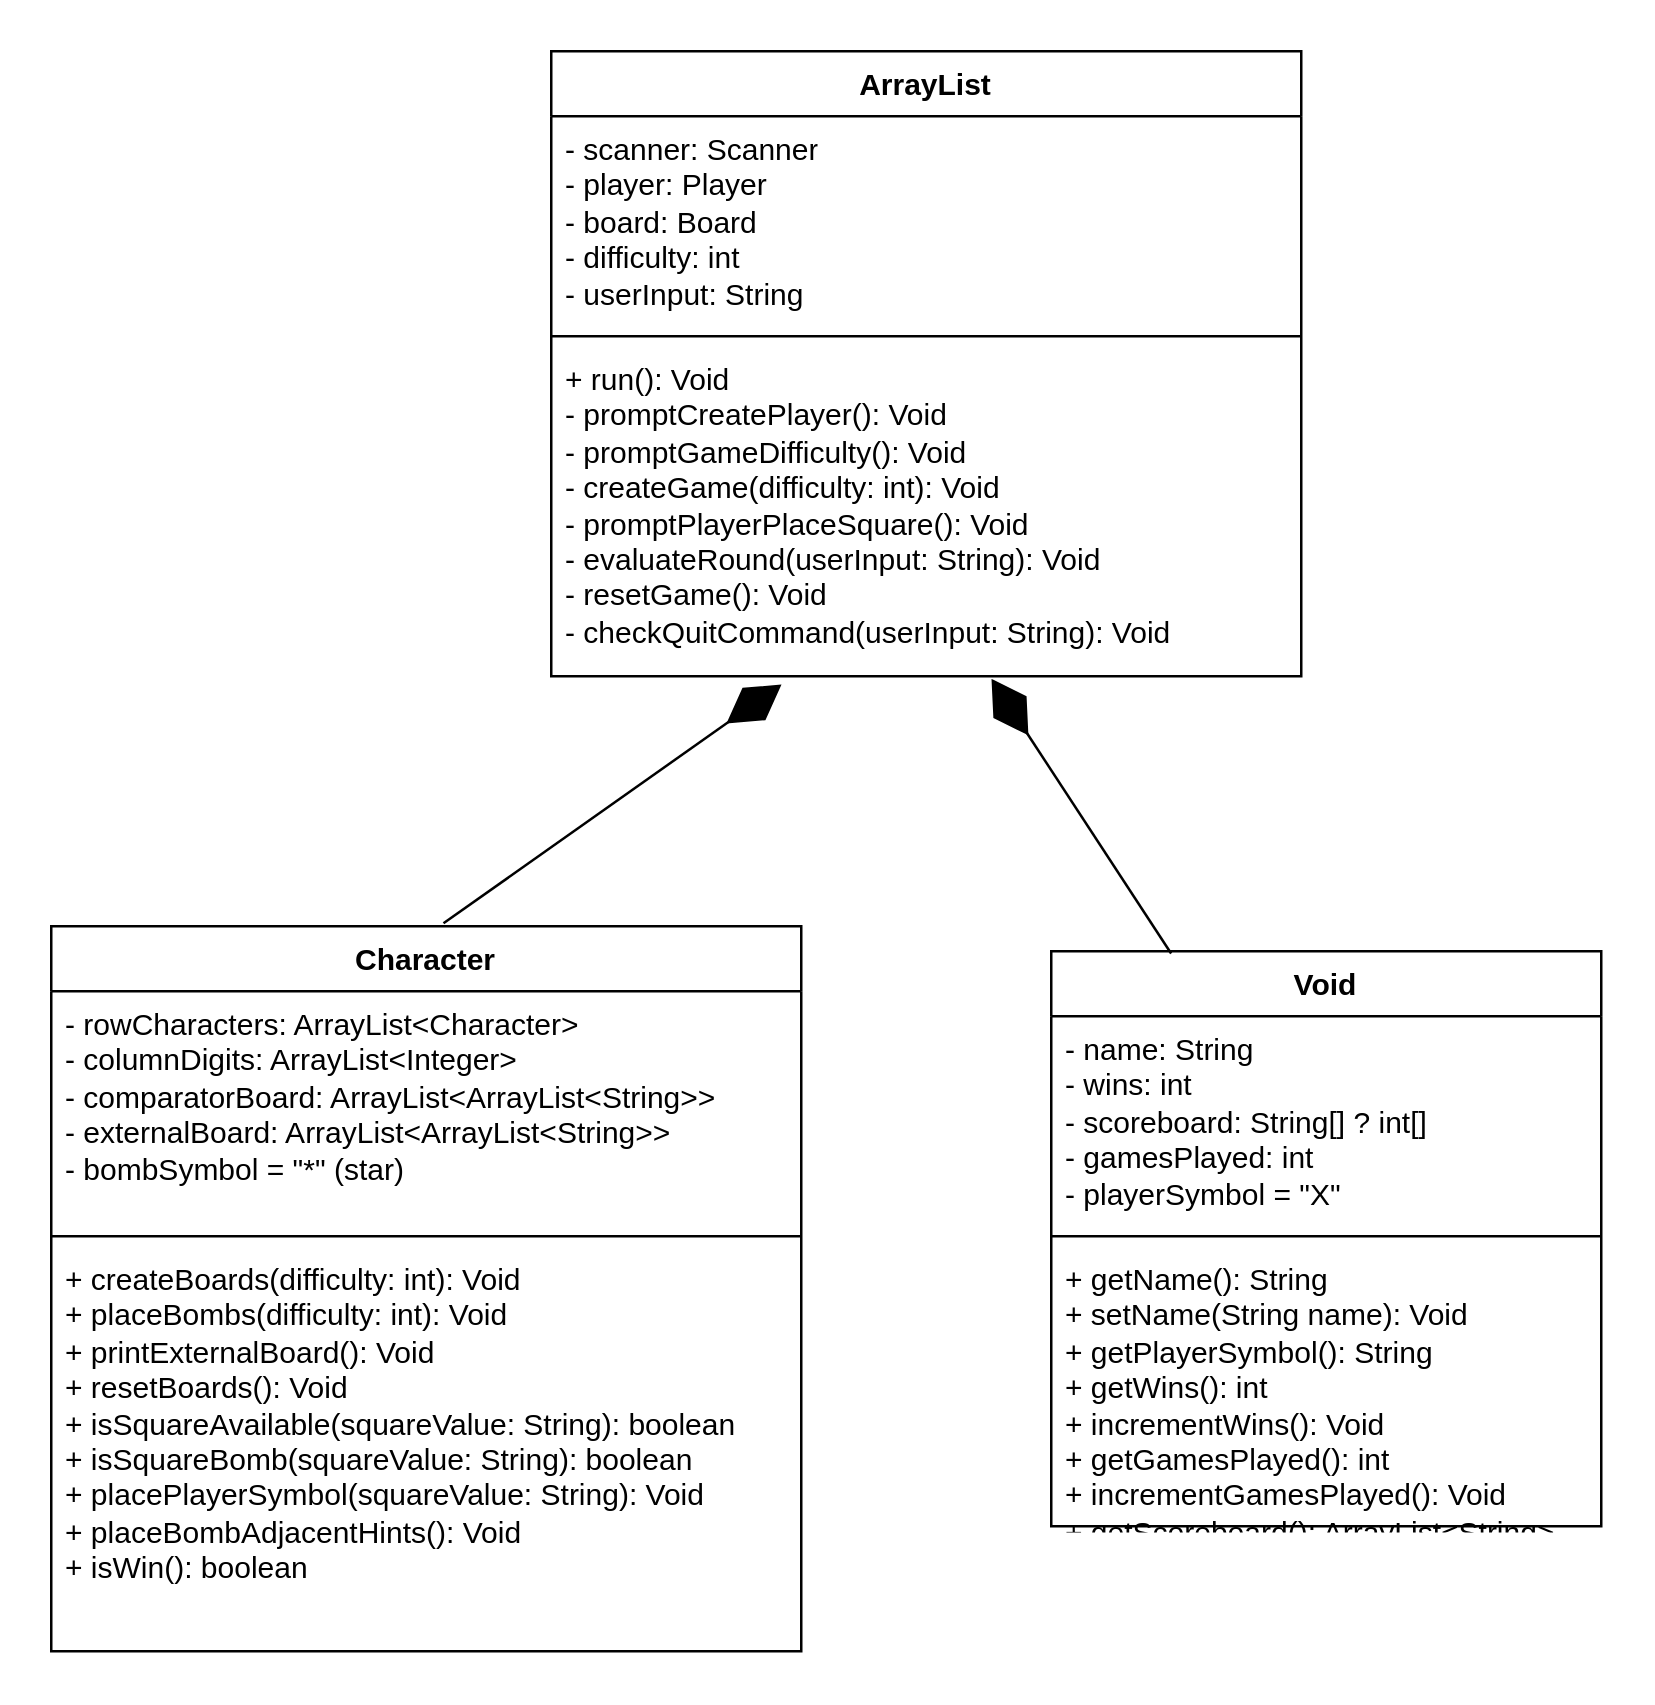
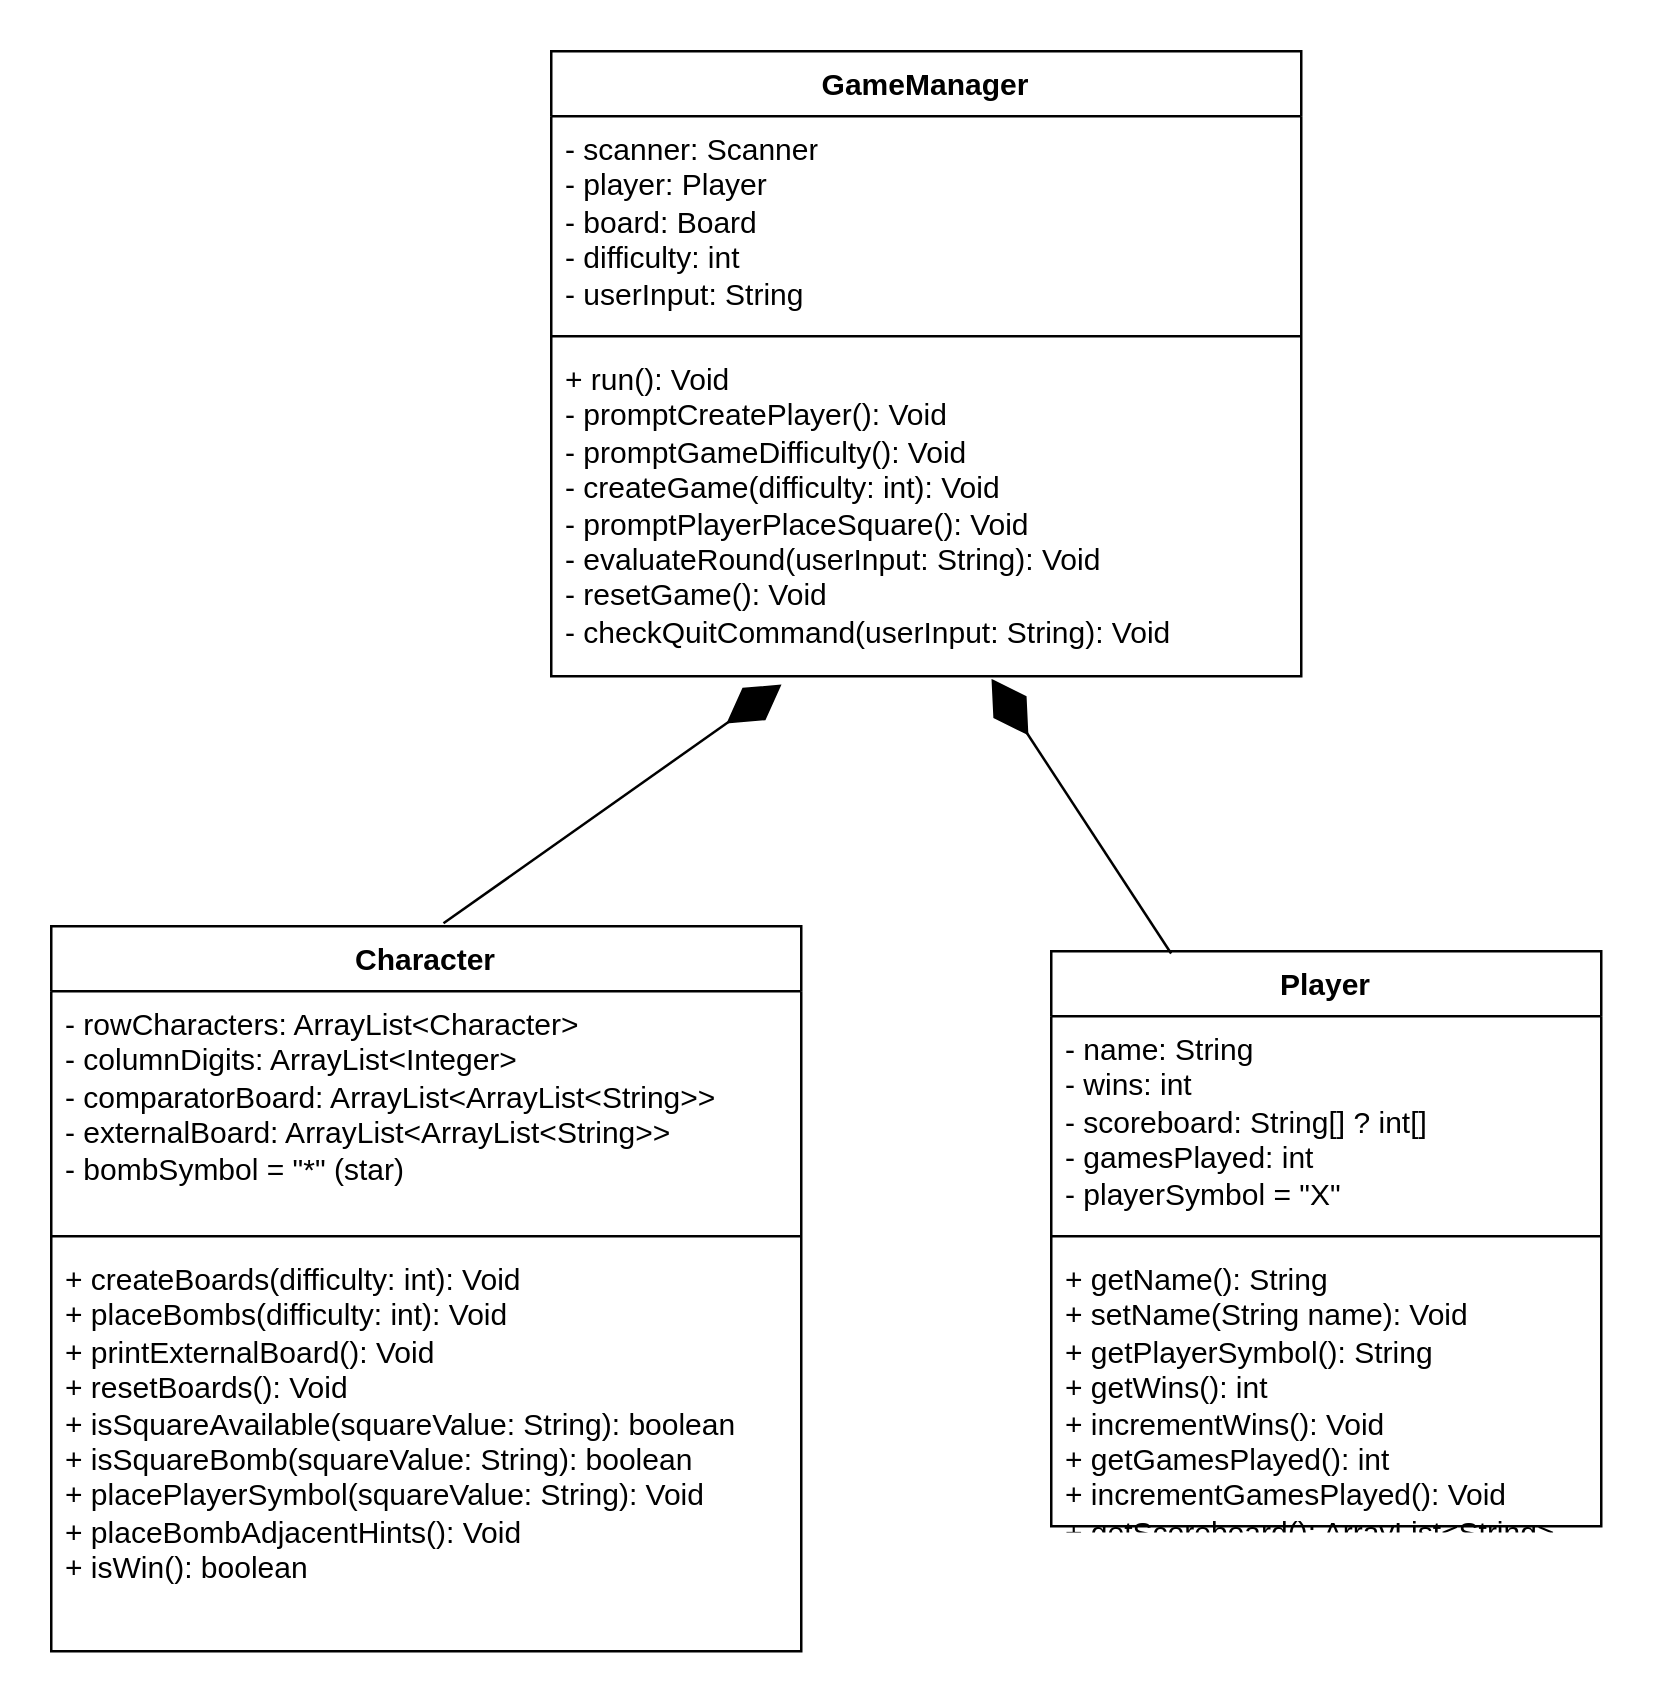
(926, 87) -> (926, 87)
(1326, 987) -> (1326, 987)
